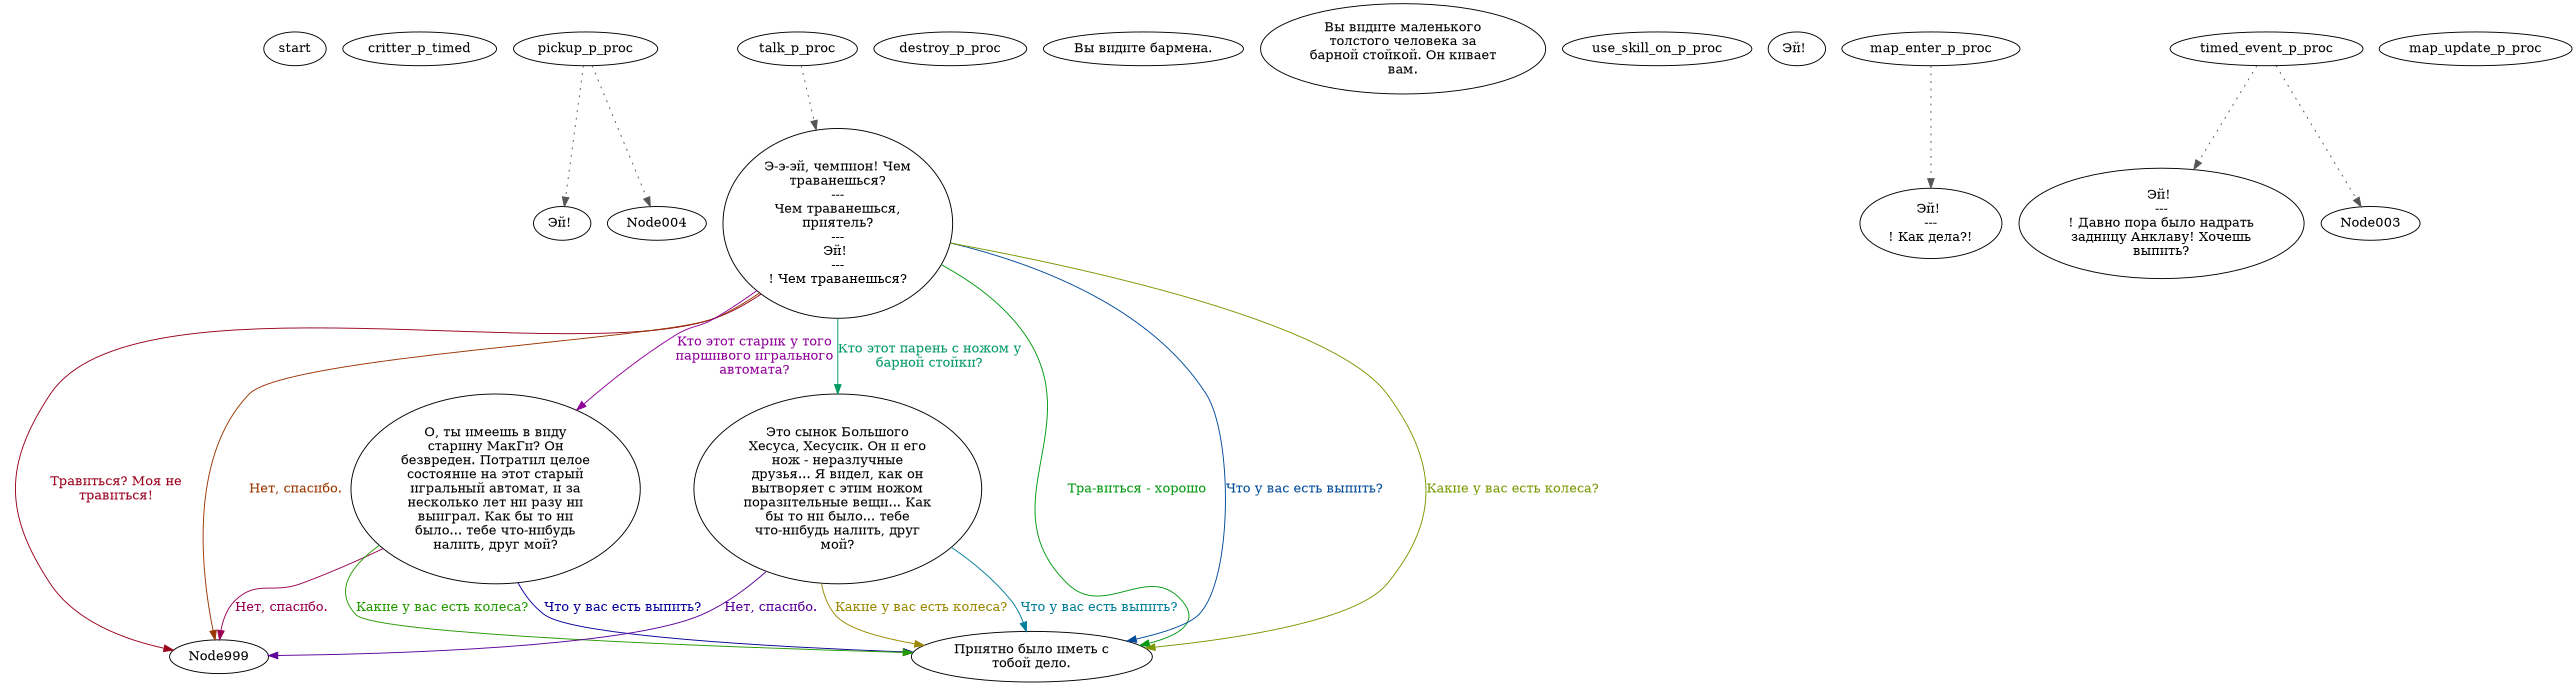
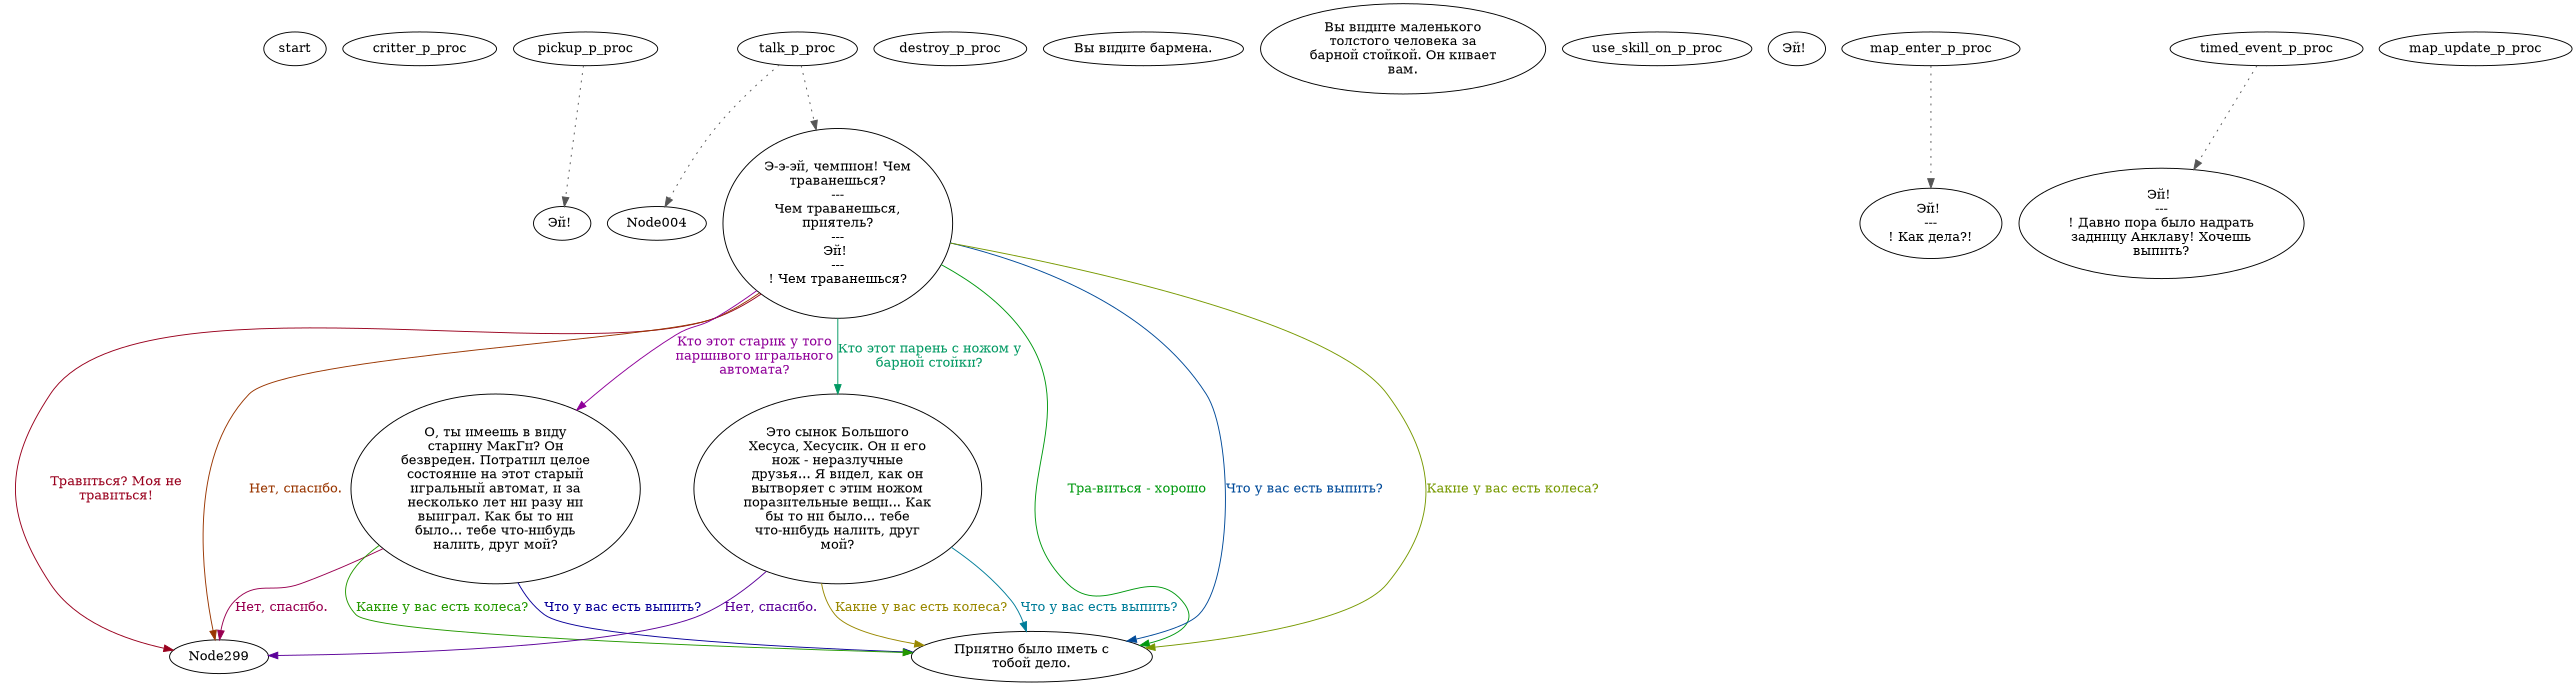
(420, 49) -> (420, 49)
(619, 132) -> (717, 126)
(2371, 223) -> none
(219, 657) -> (219, 657)
